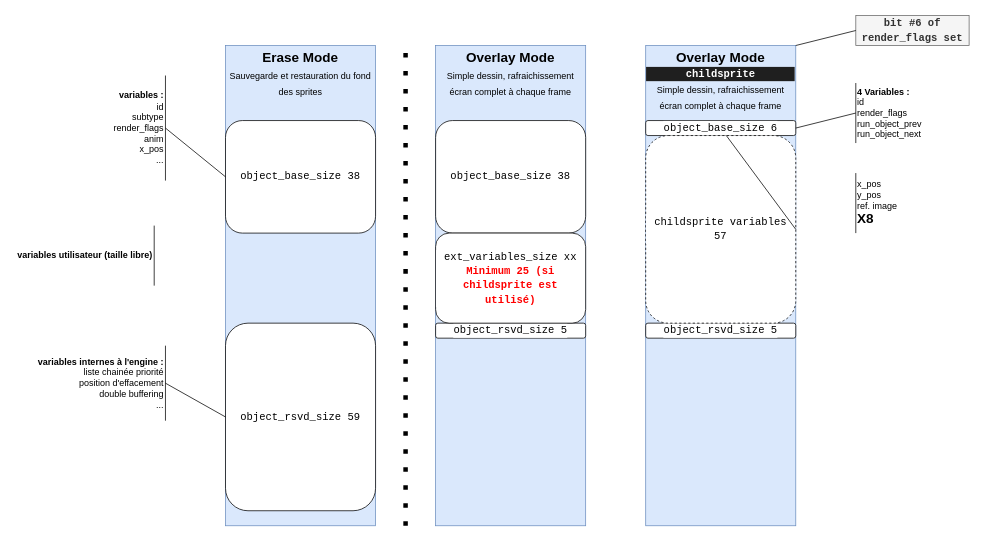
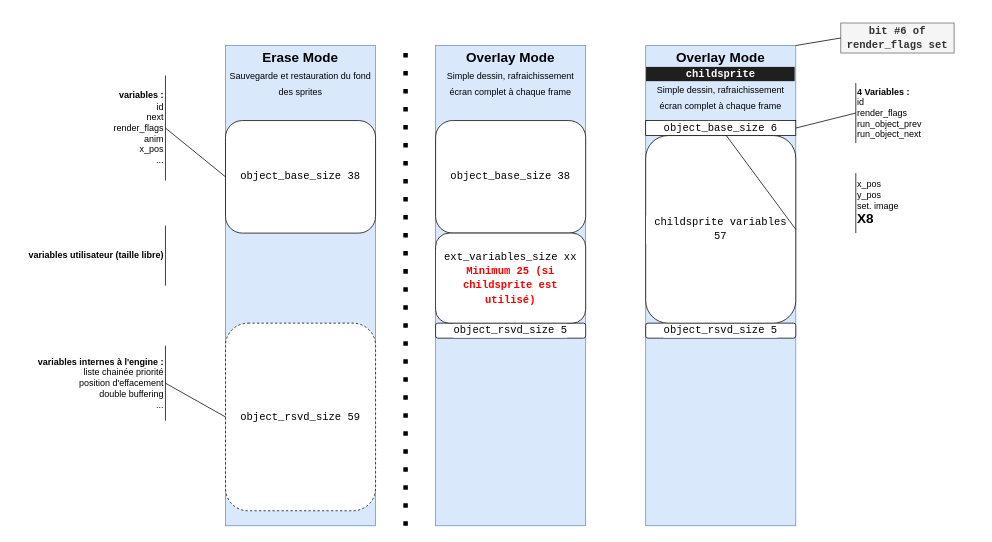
(912, 30) -> (897, 38)
(135, 128) -> (135, 128)
(720, 128) -> (720, 128)
(879, 203) -> (879, 203)
(720, 229) -> (720, 229)
(79, 255) -> (90, 255)
(300, 417) -> (300, 417)
